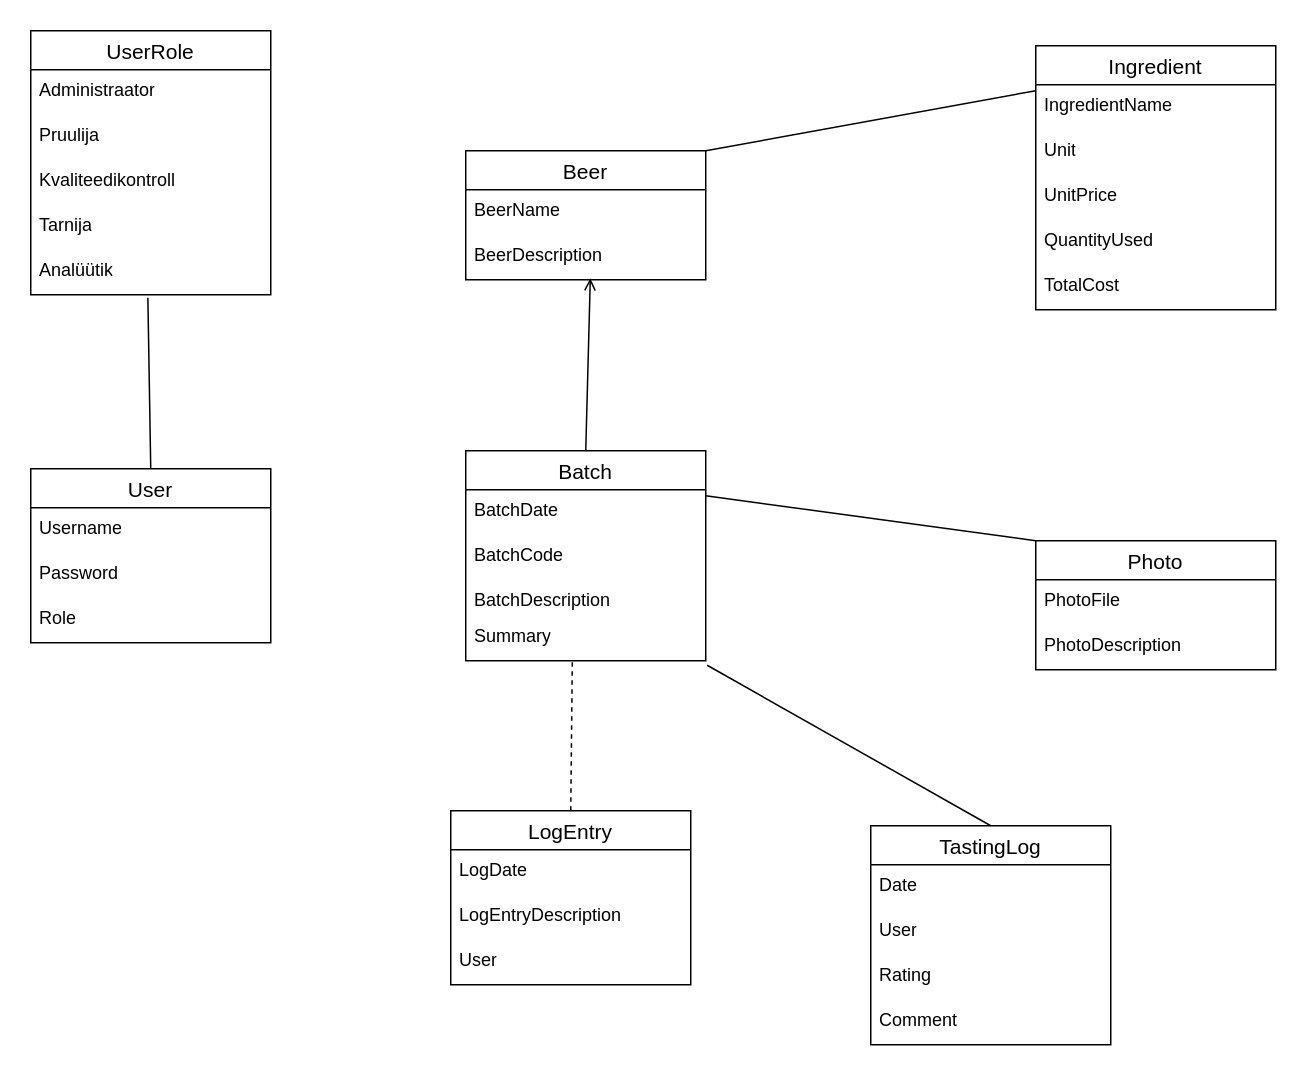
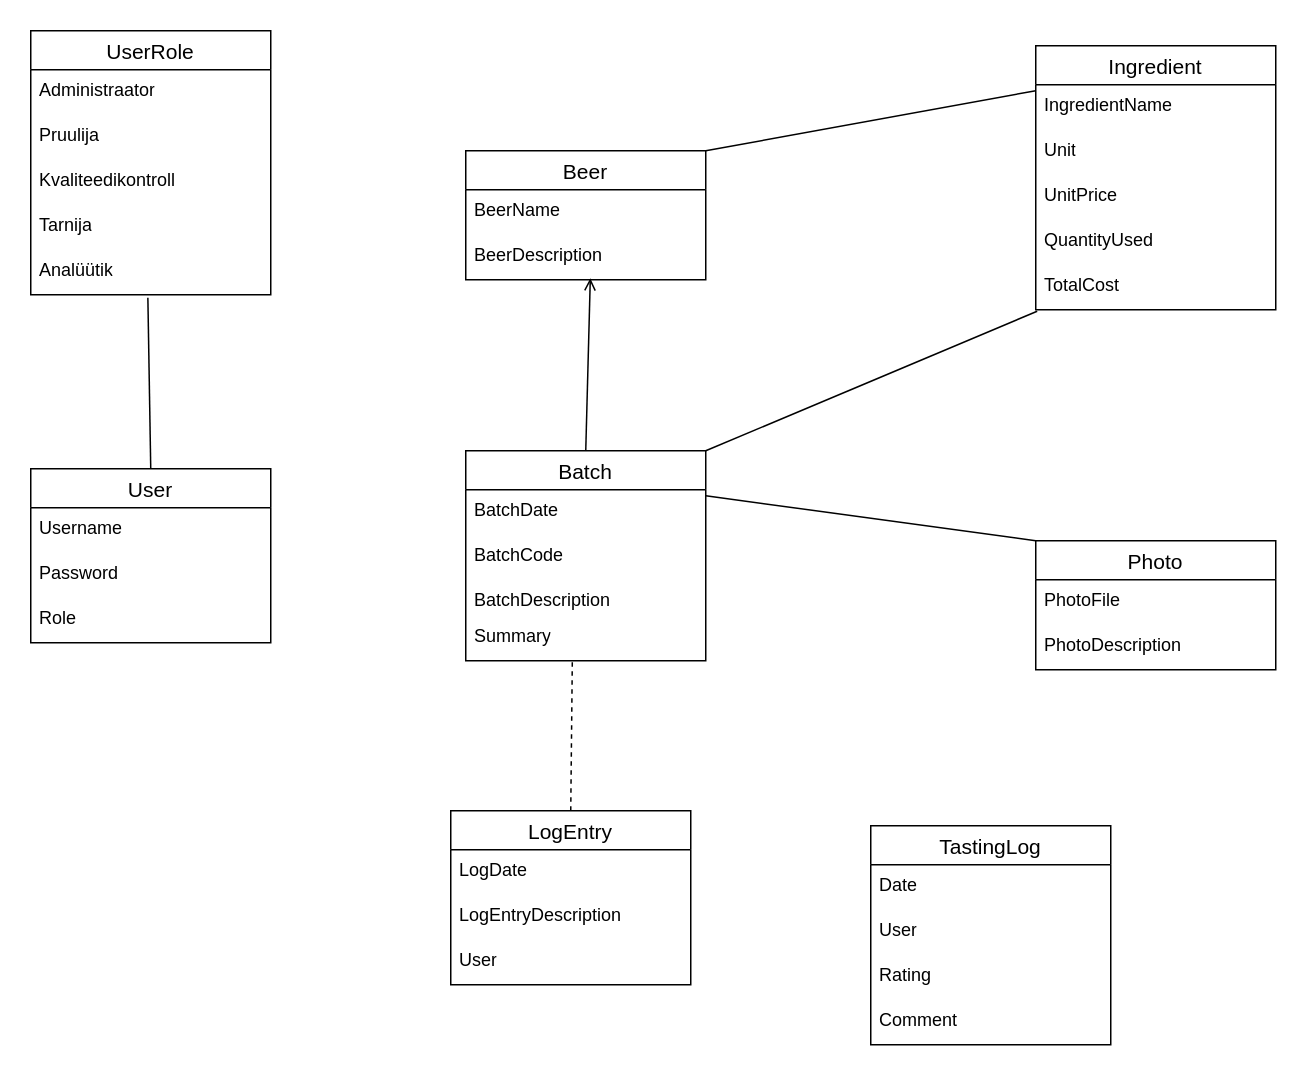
none -> (871, 381)
(849, 745) -> none
